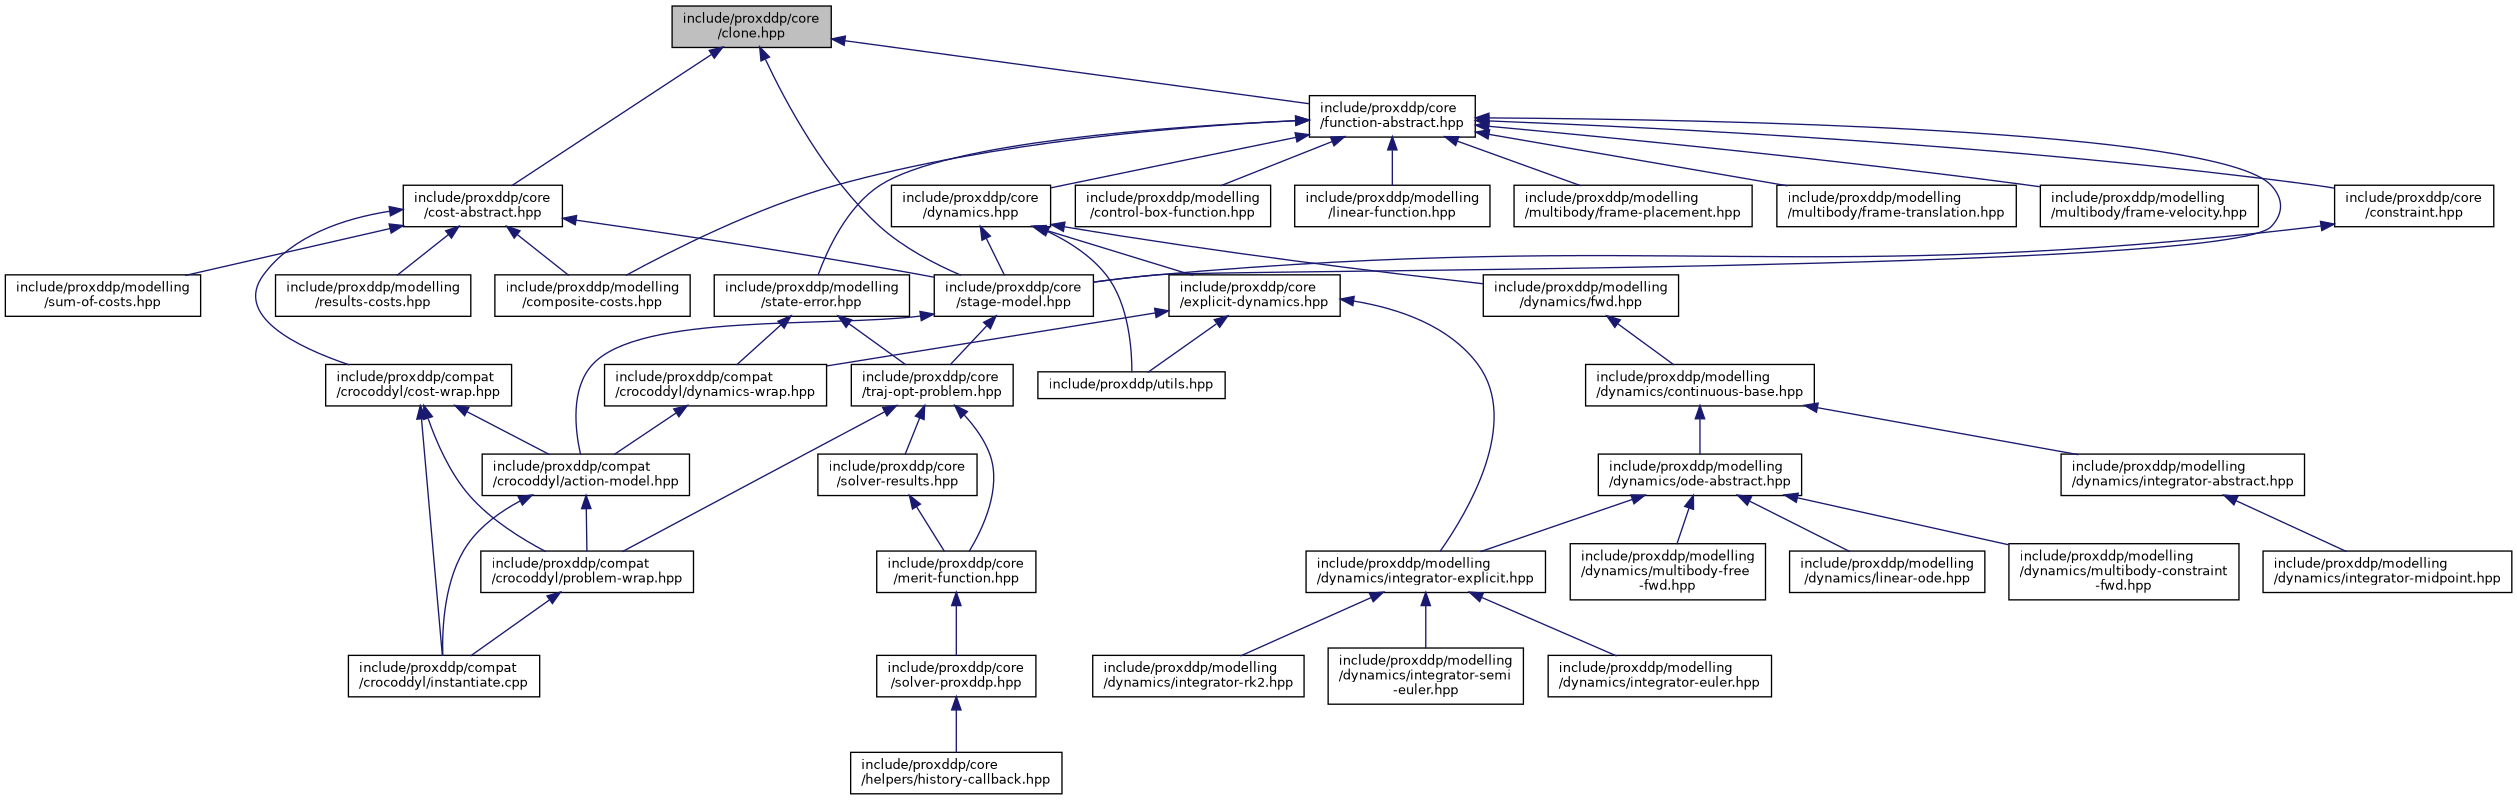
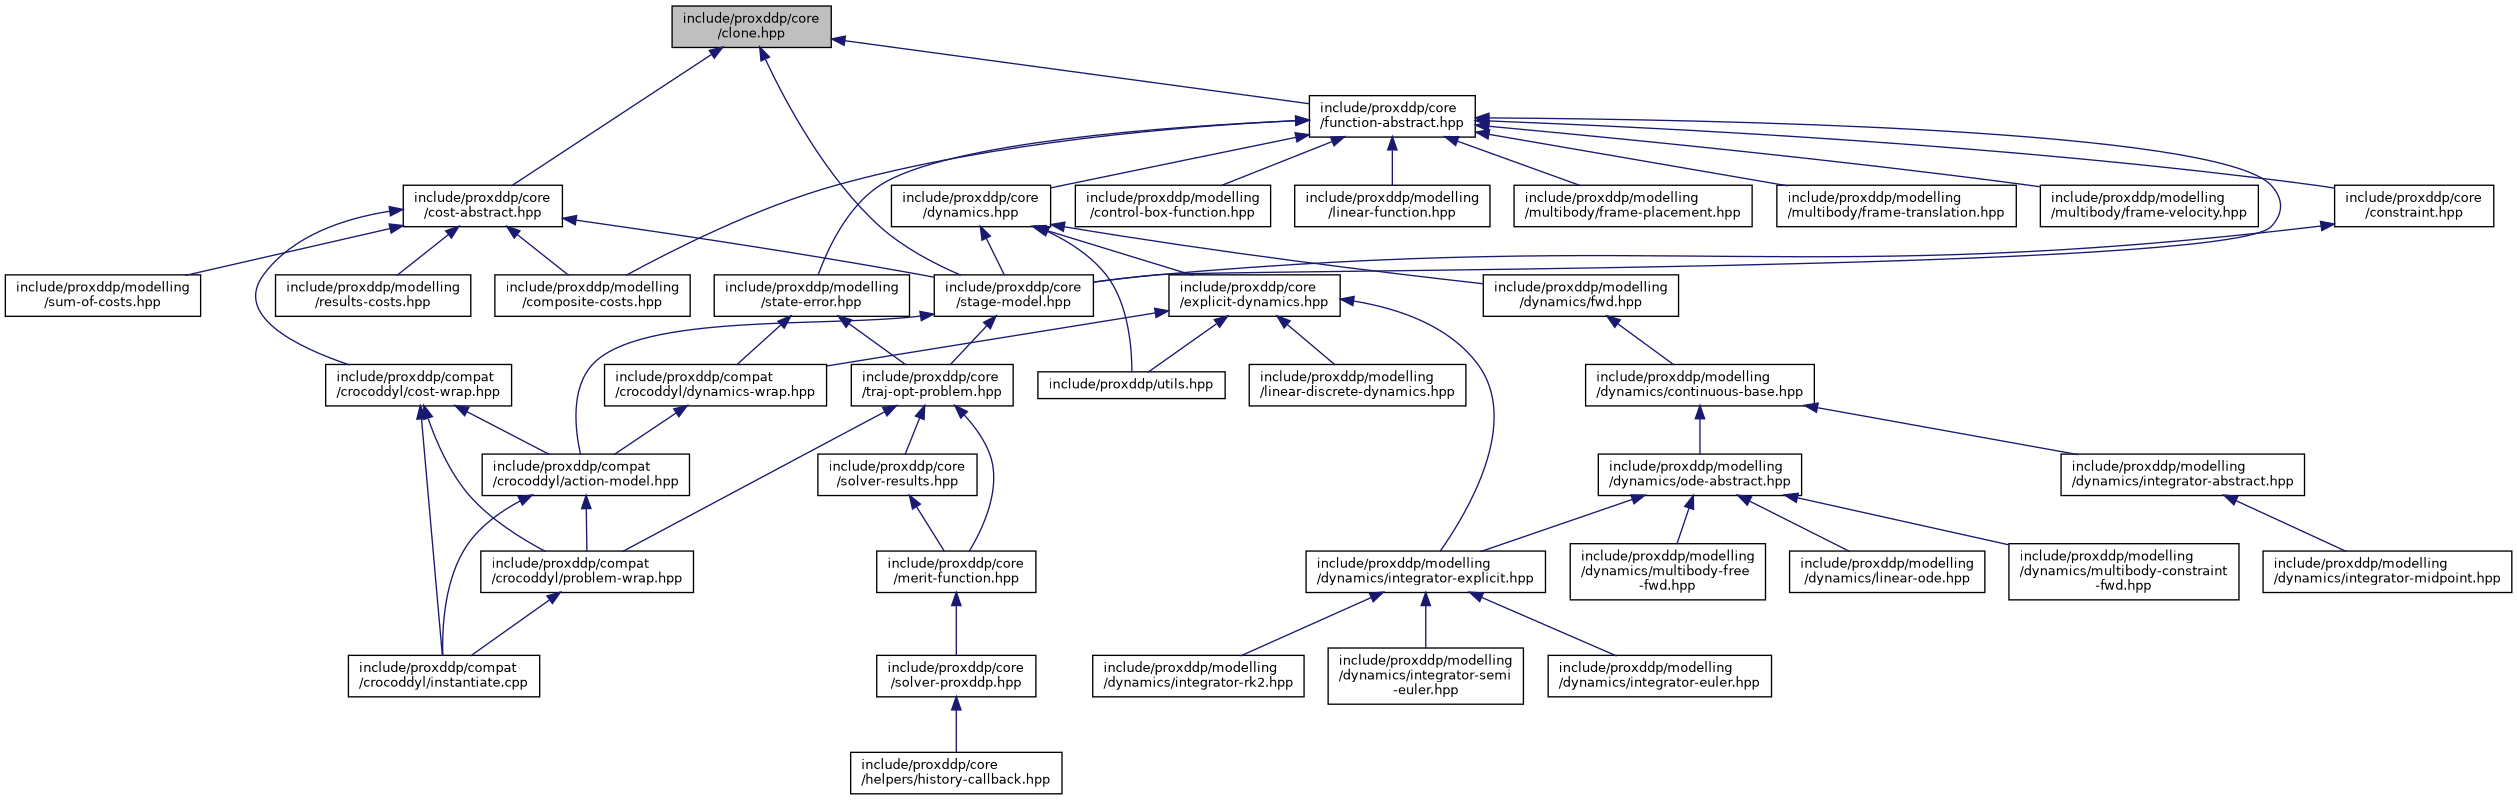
none -> (1358, 385)
